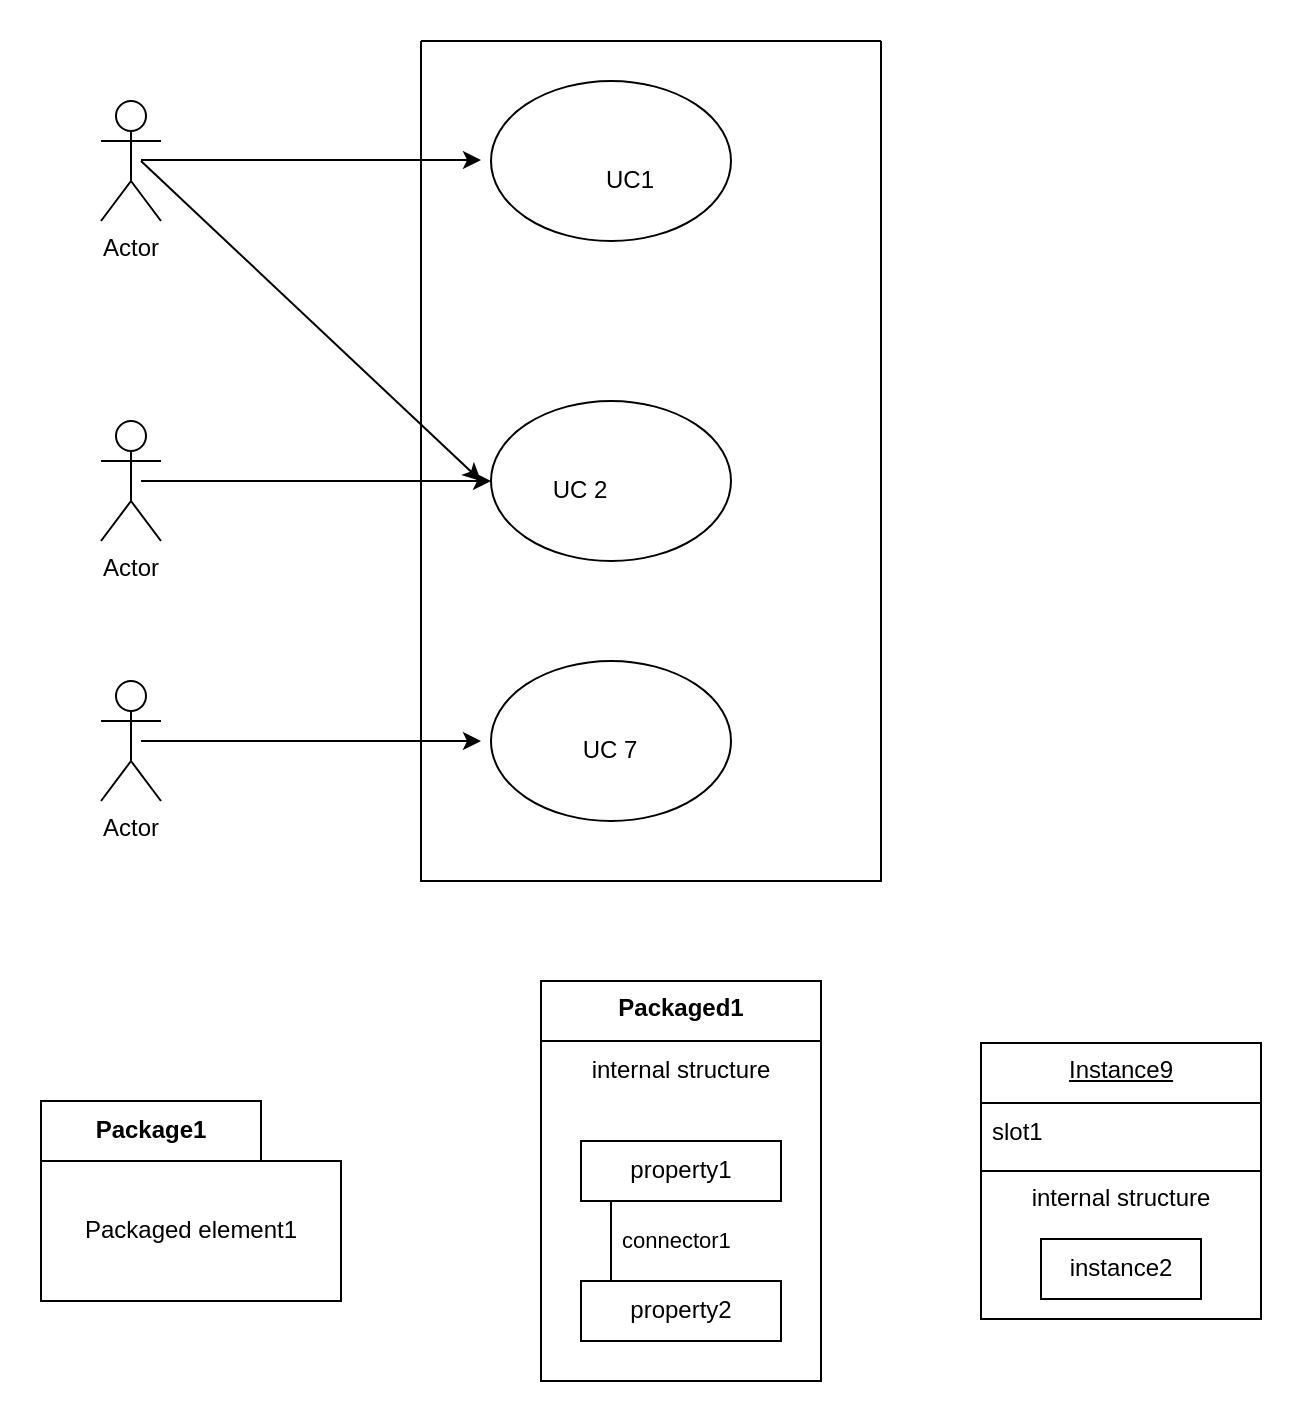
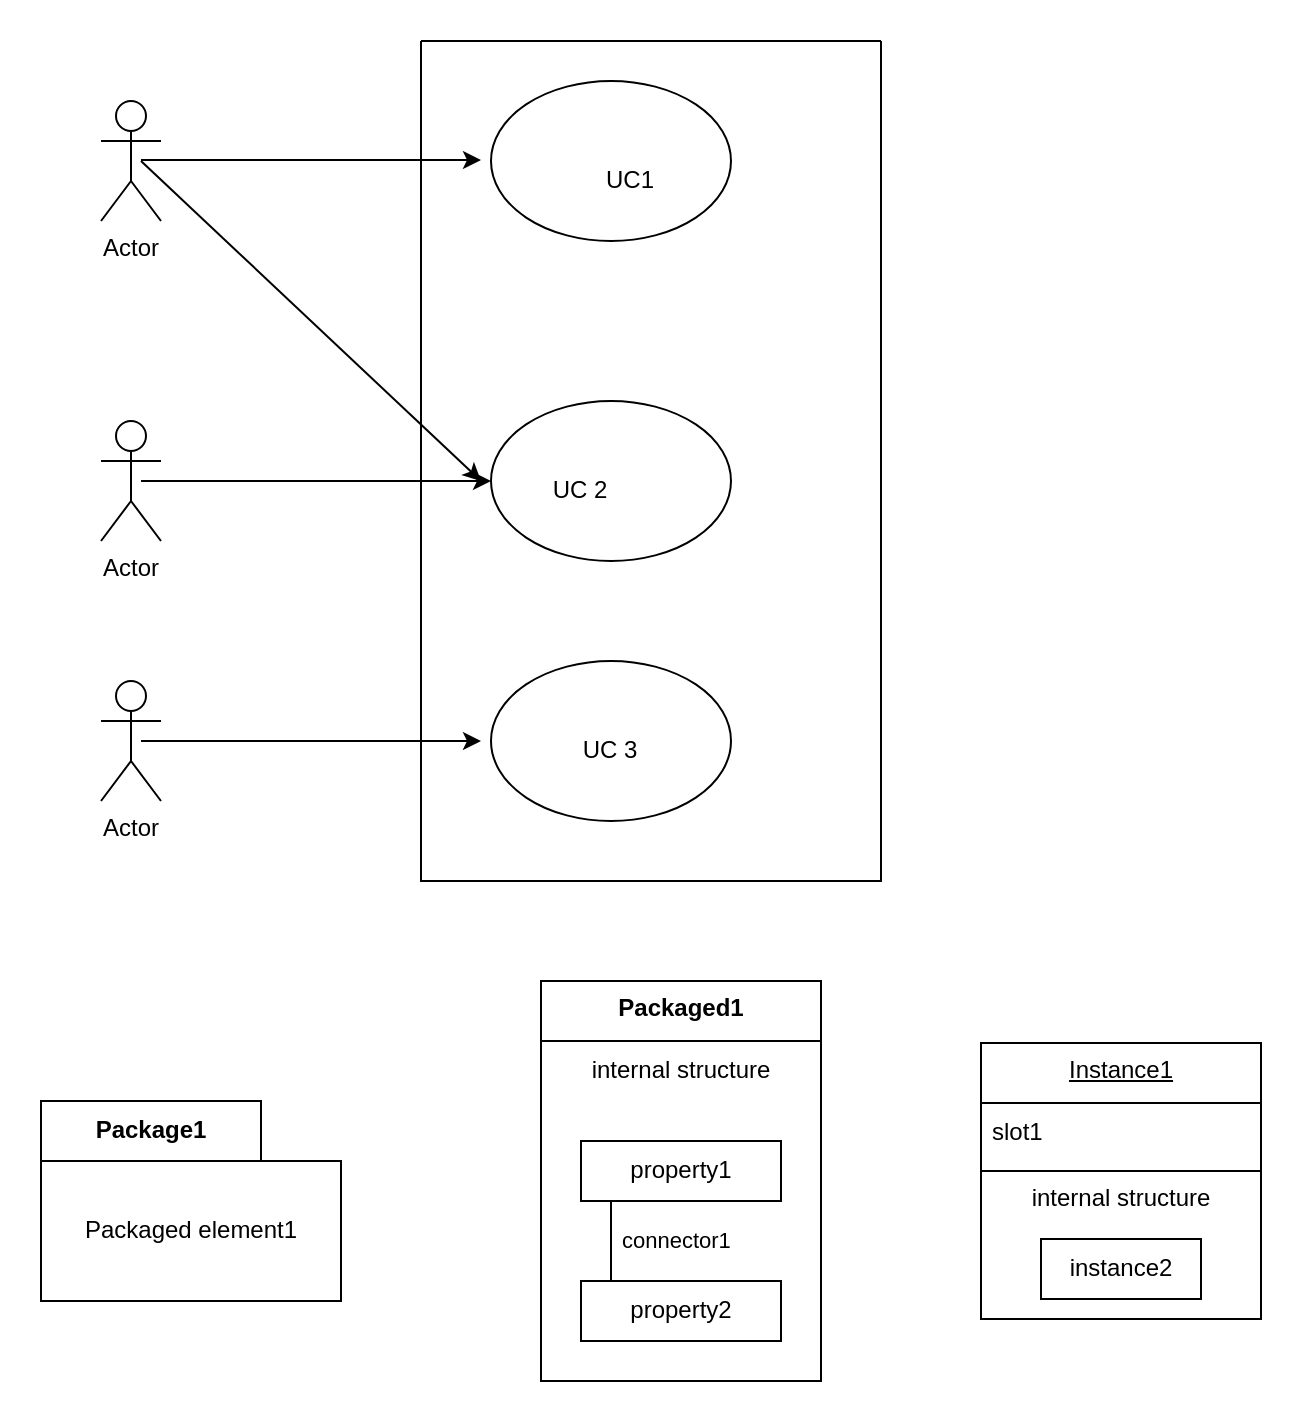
(611, 751) -> (611, 751)
(1122, 1071) -> (1122, 1071)
